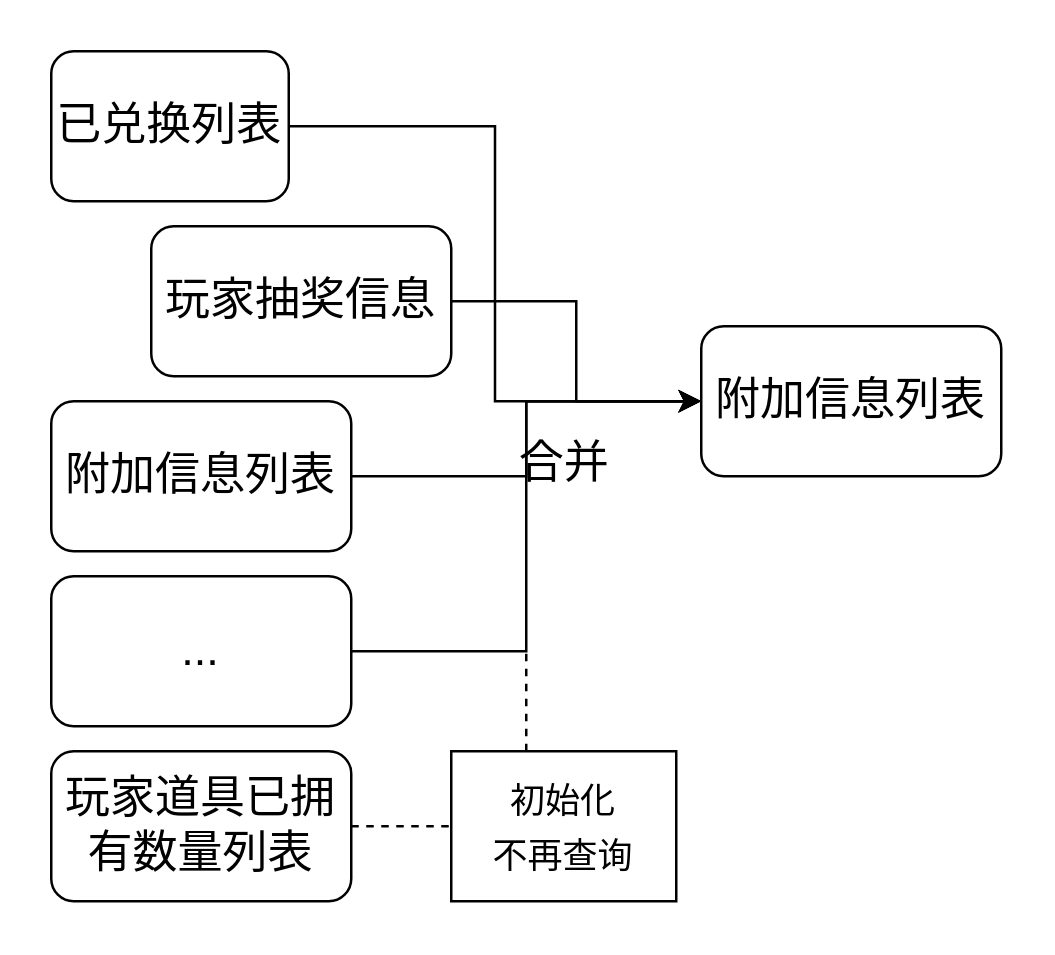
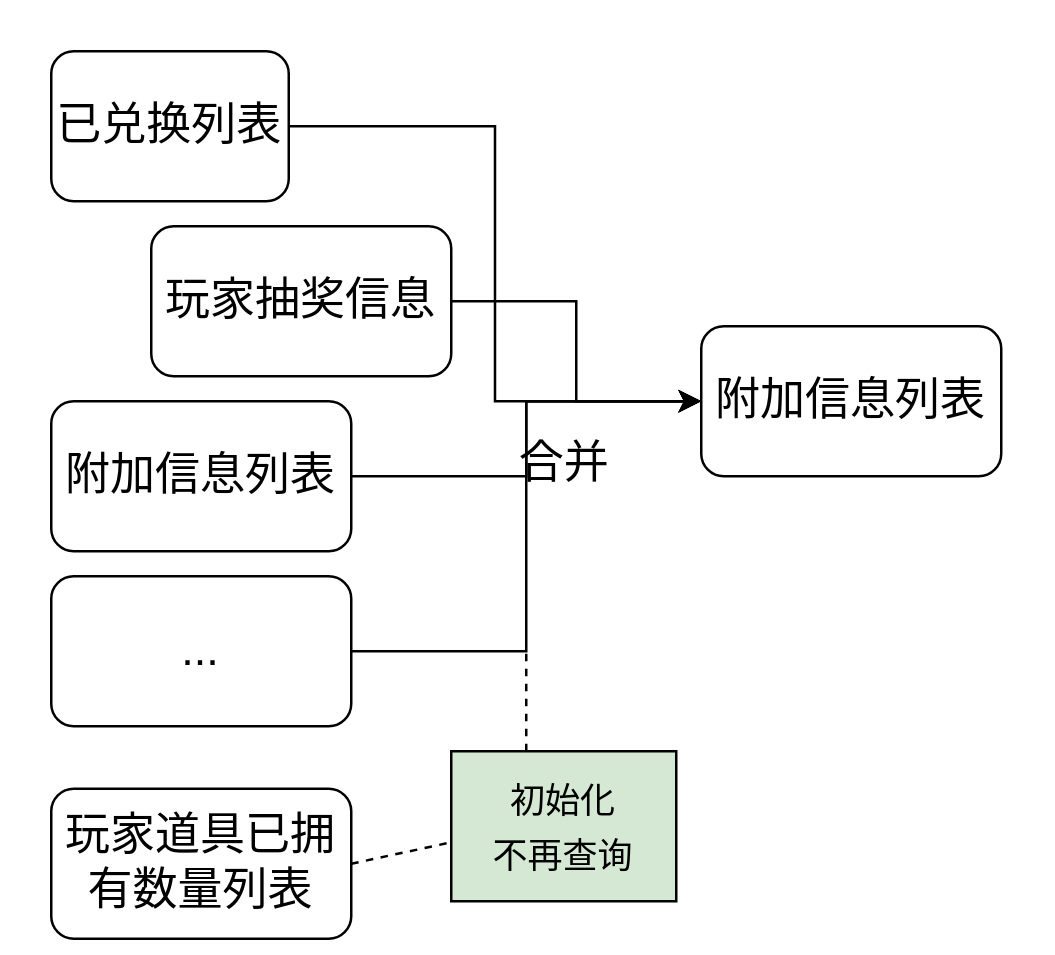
(201, 826) -> (201, 864)
(564, 826) -> (564, 826)
